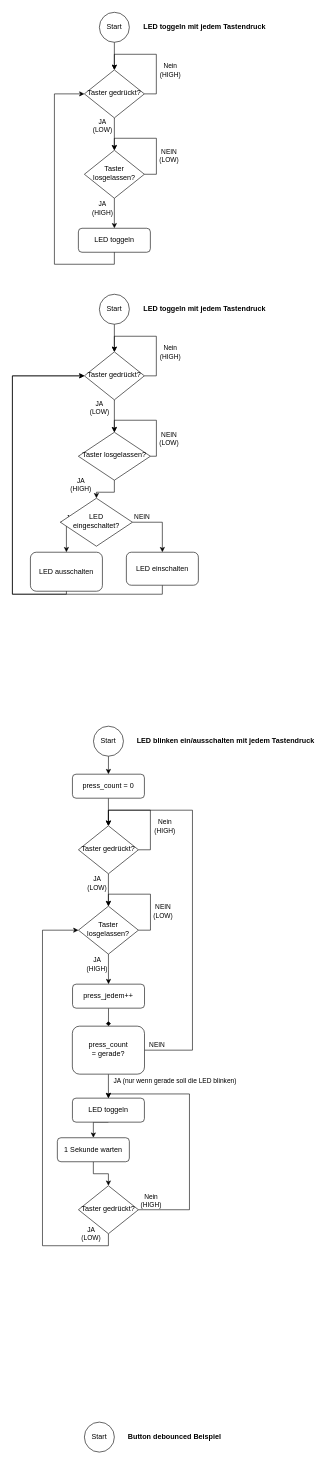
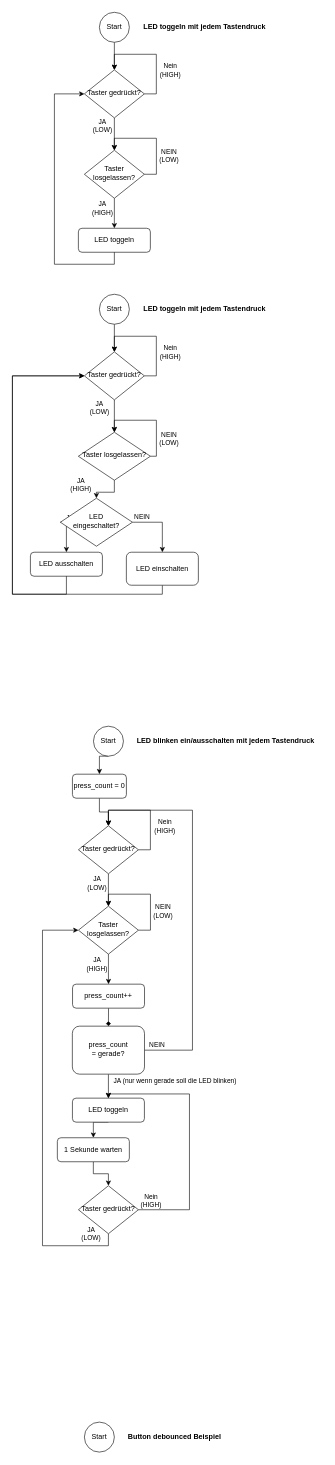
(66, 572) -> (66, 564)
(108, 786) -> (99, 786)
(108, 996) -> (108, 996)
